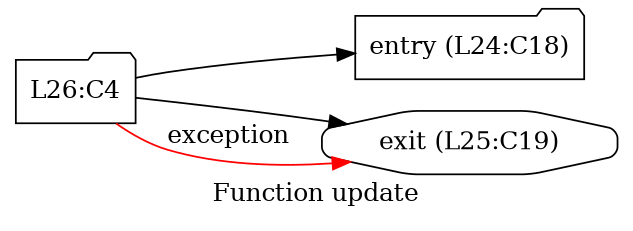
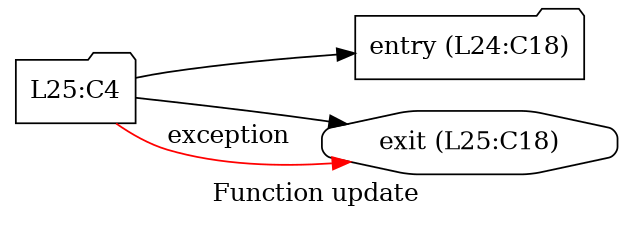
(76, 92) -> (76, 92)
(470, 143) -> (470, 143)
